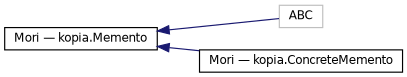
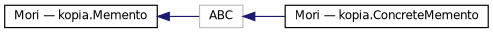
(184, 49) -> (270, 16)
